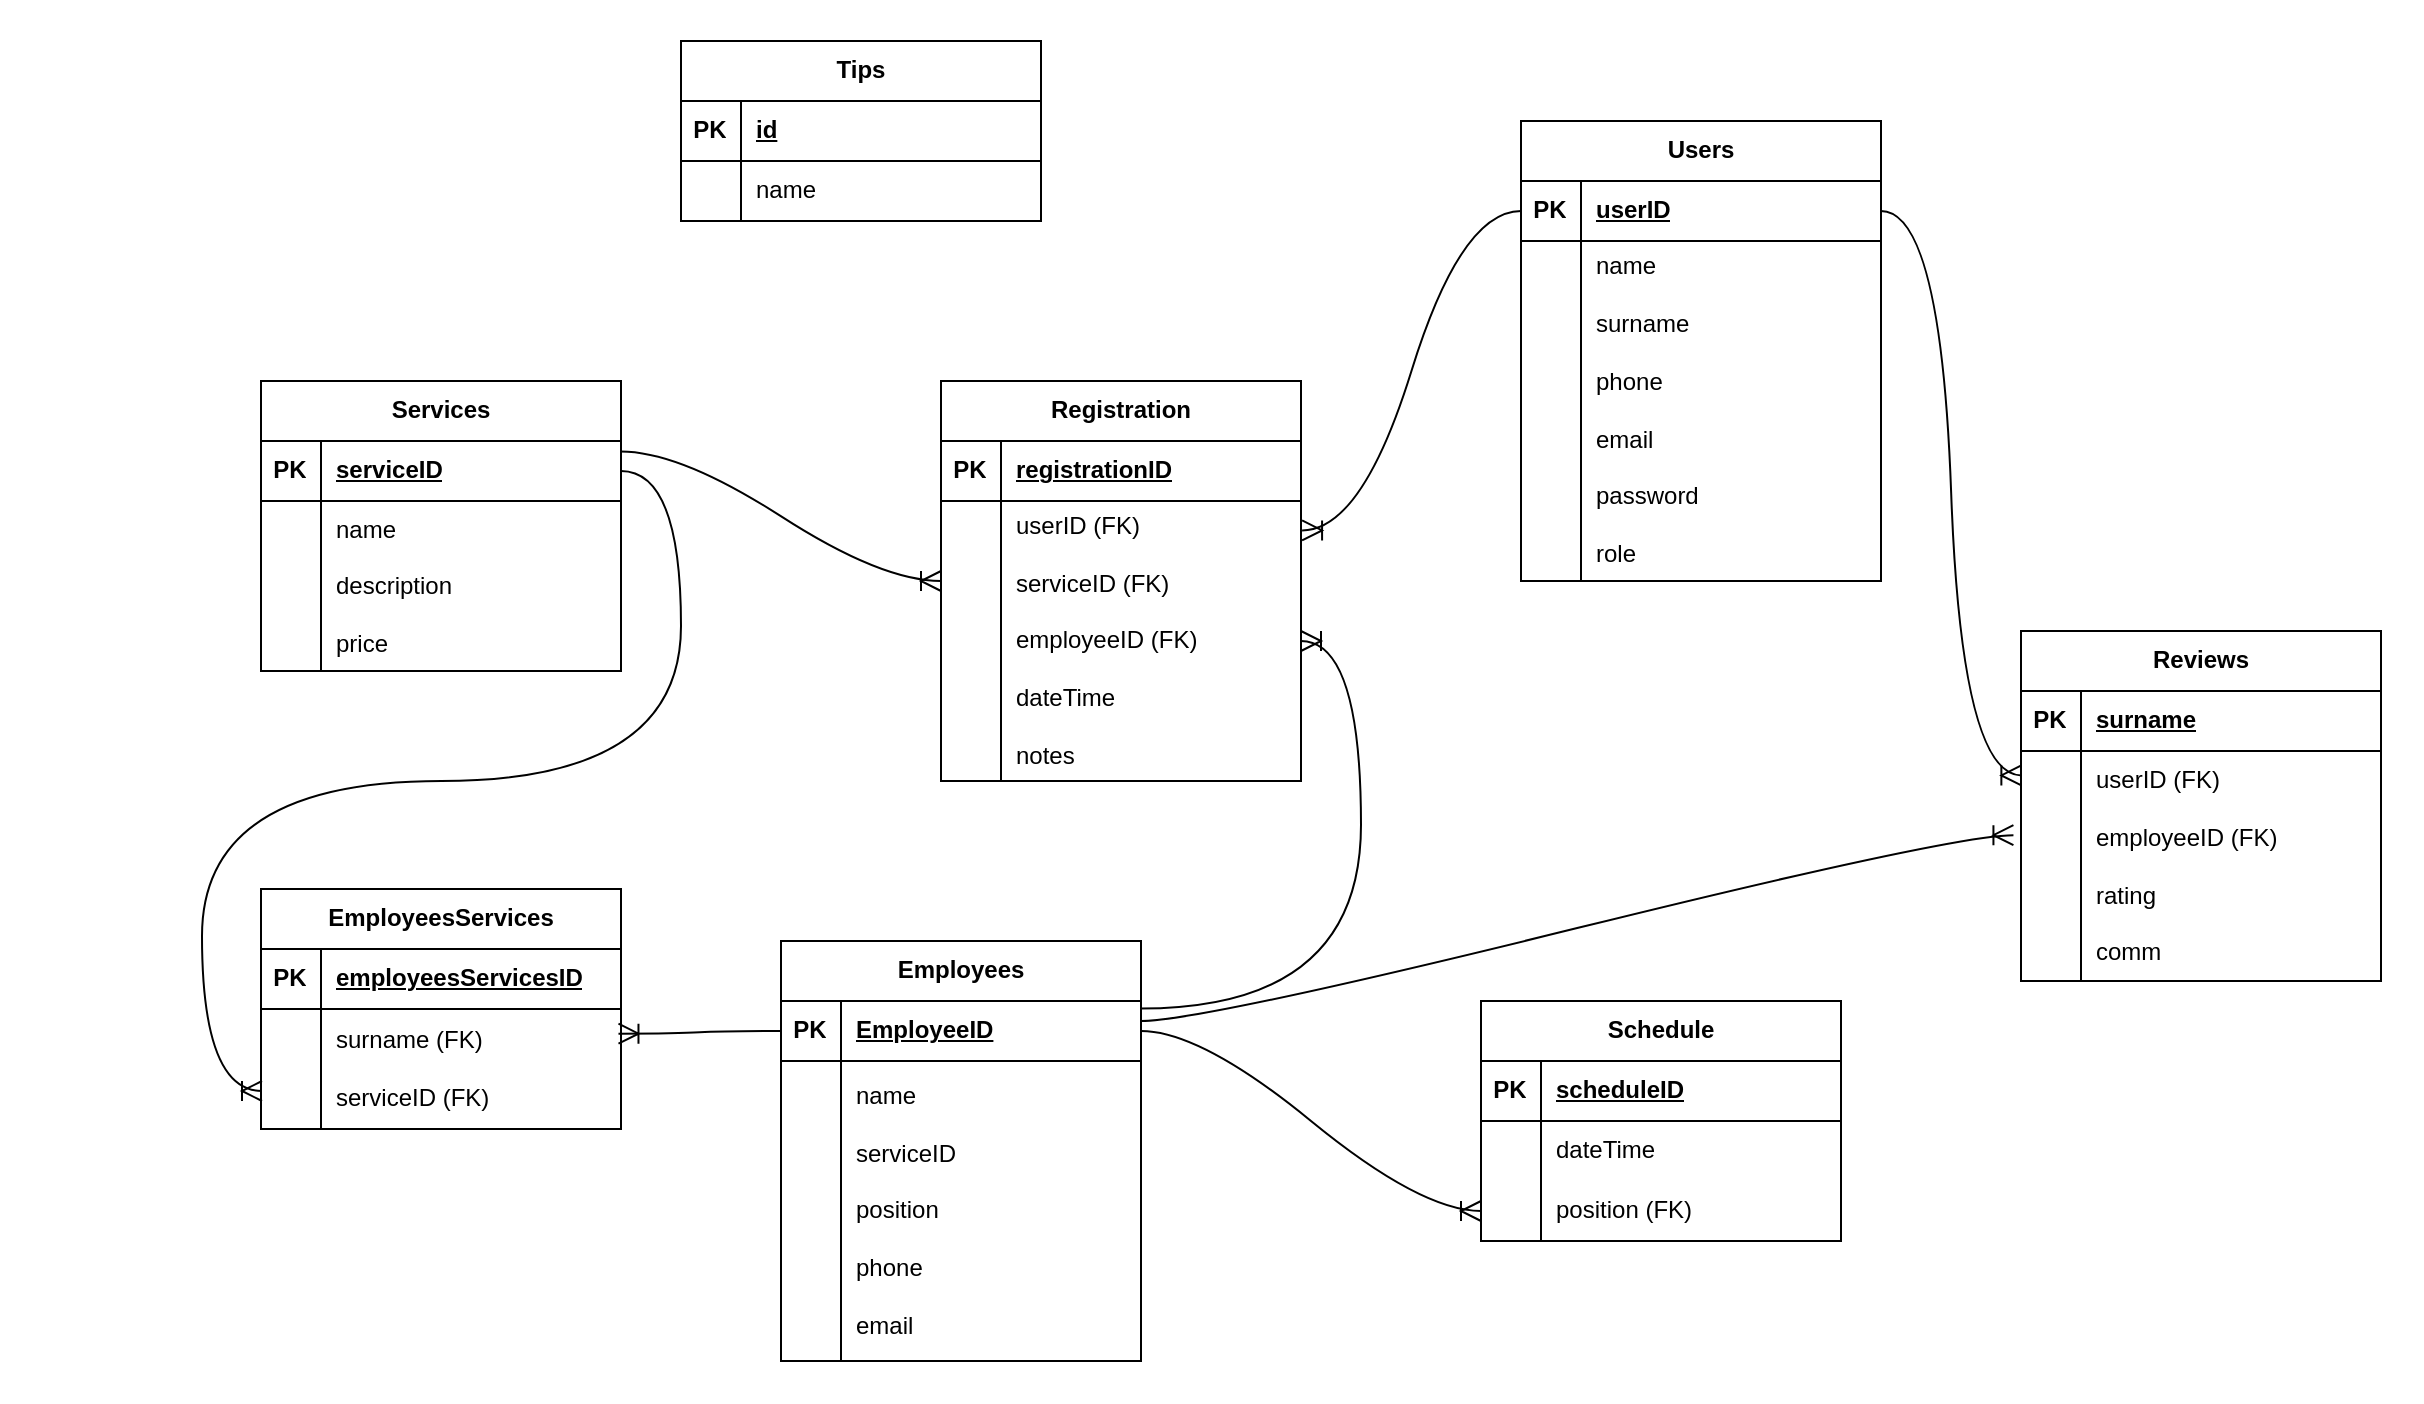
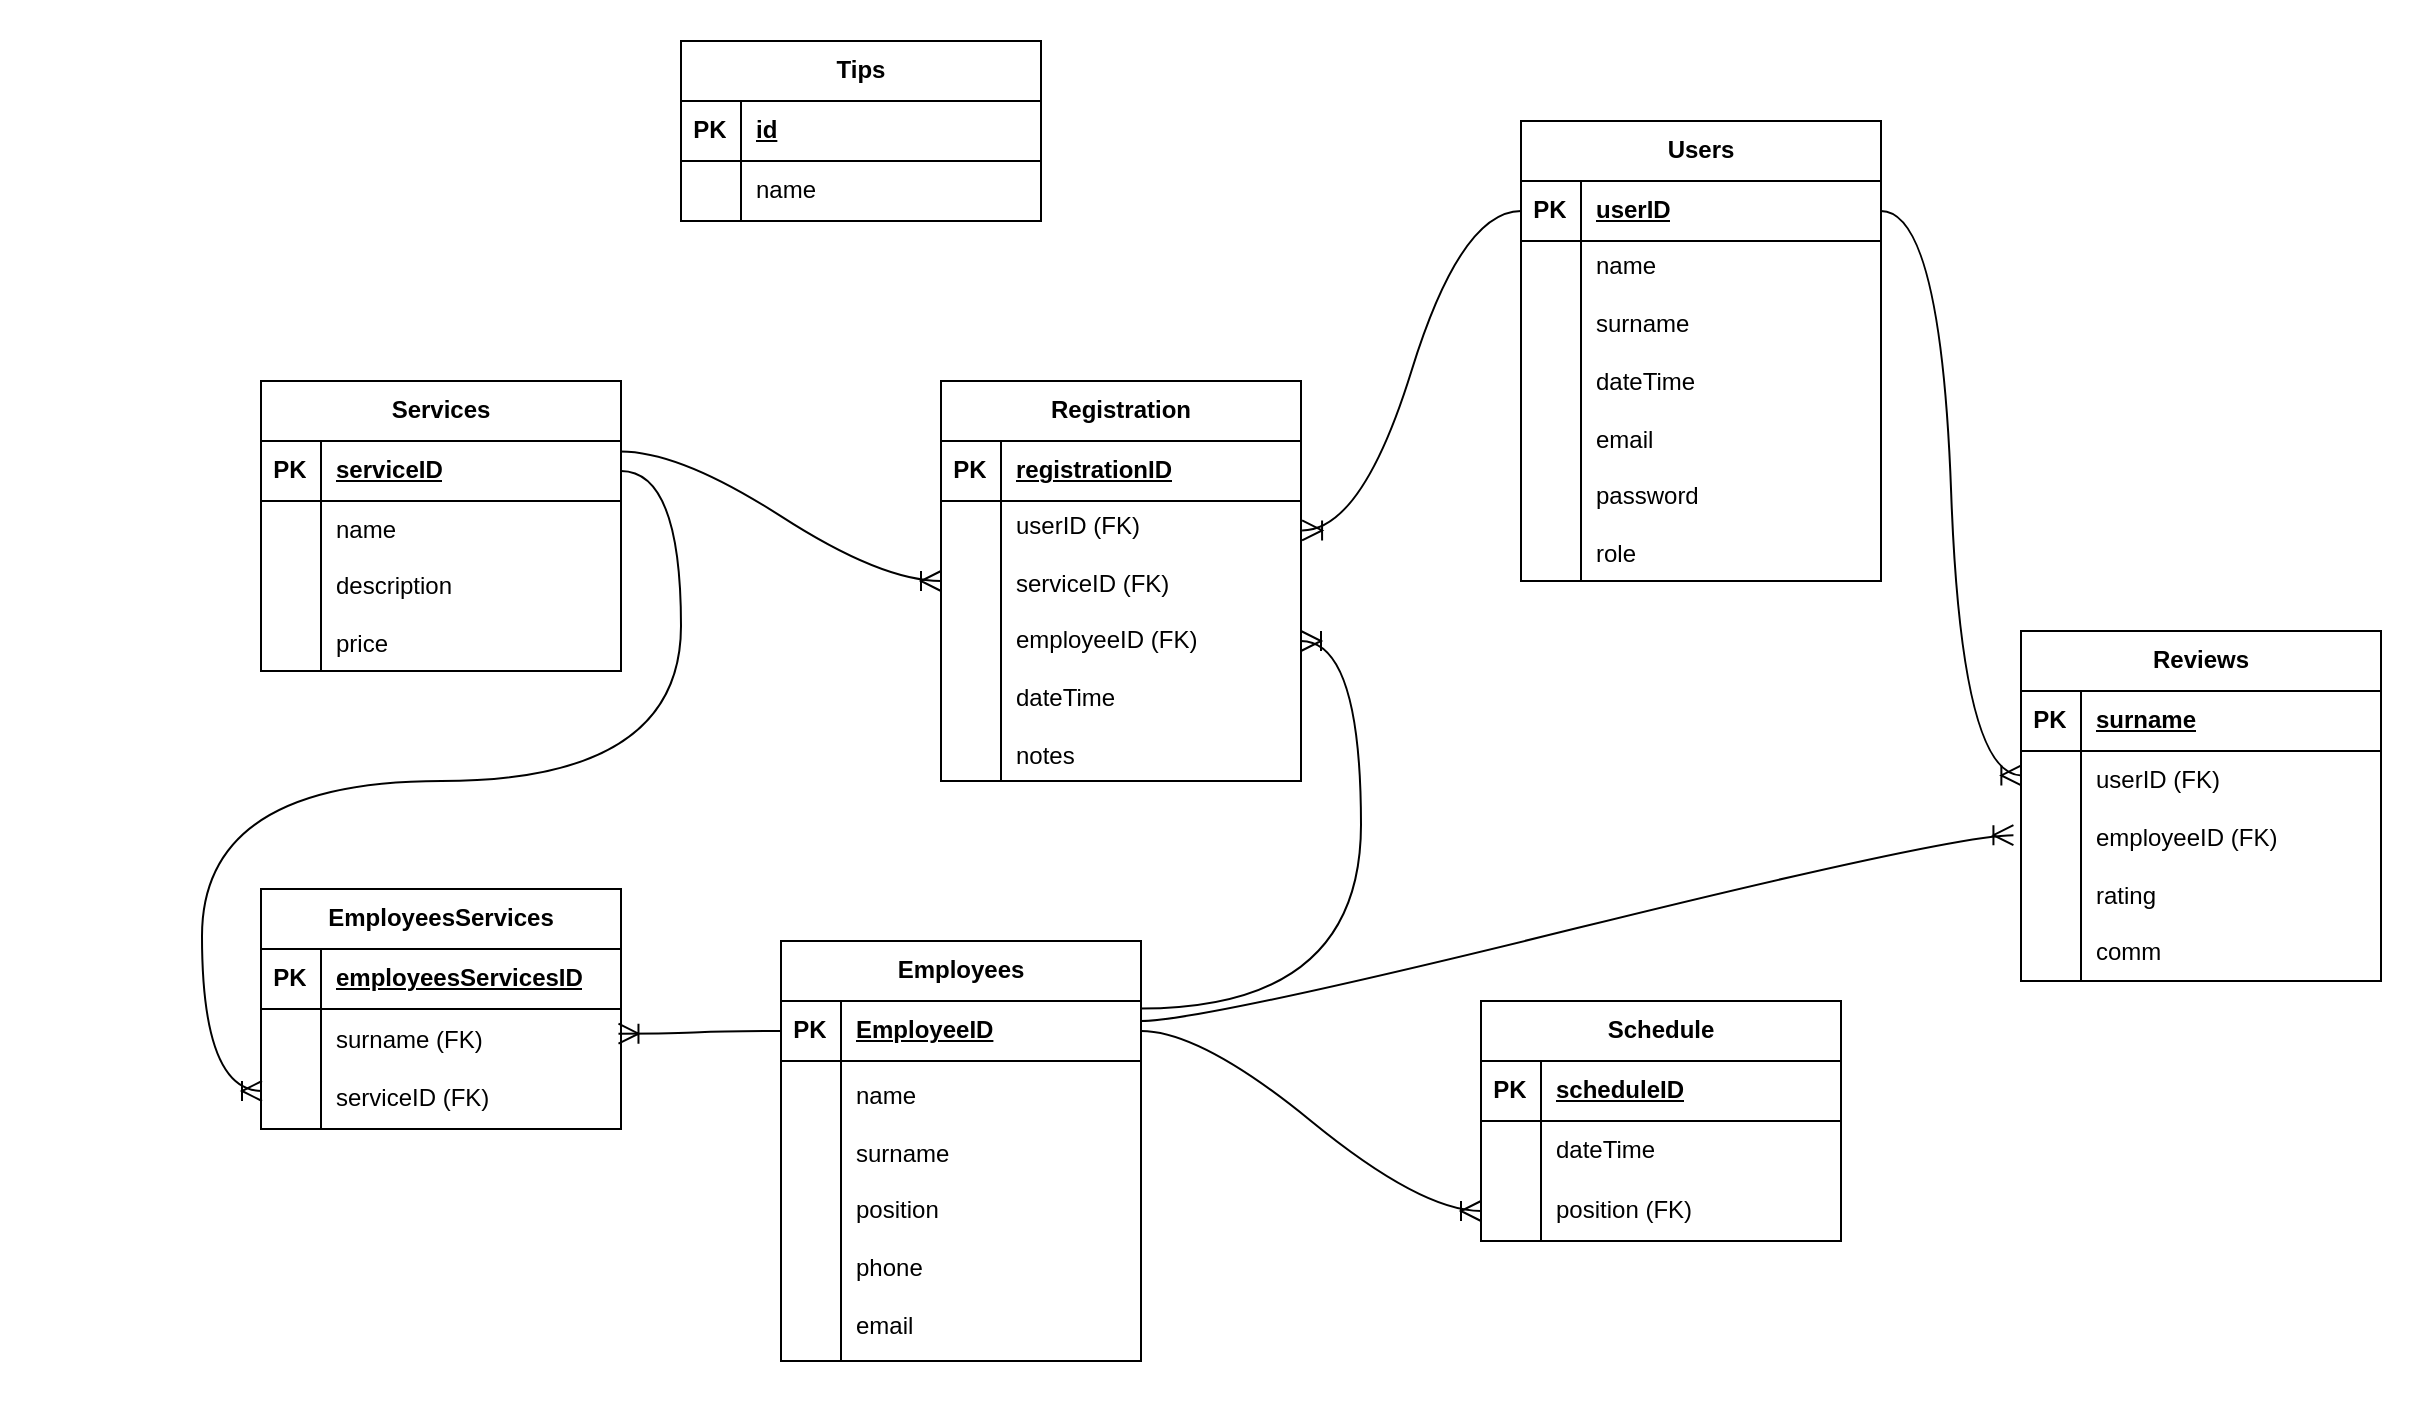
(1651, 411) -> (1651, 411)
(914, 1211) -> (905, 1211)
